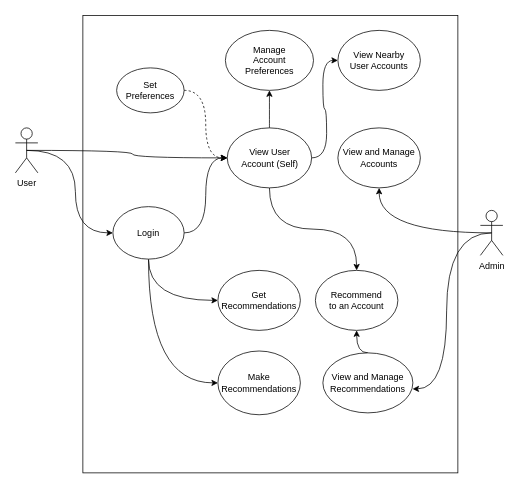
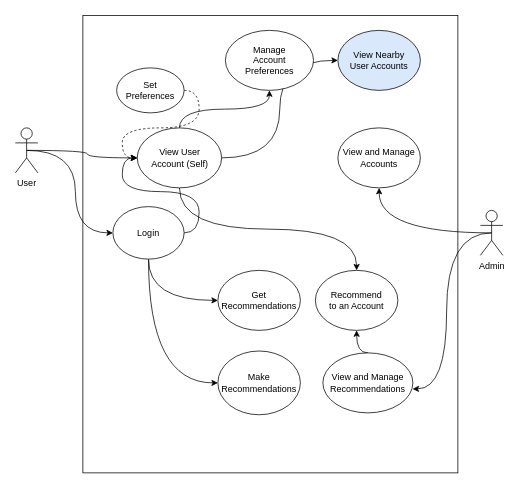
(379, 60) -> (379, 60)
(269, 158) -> (179, 158)
